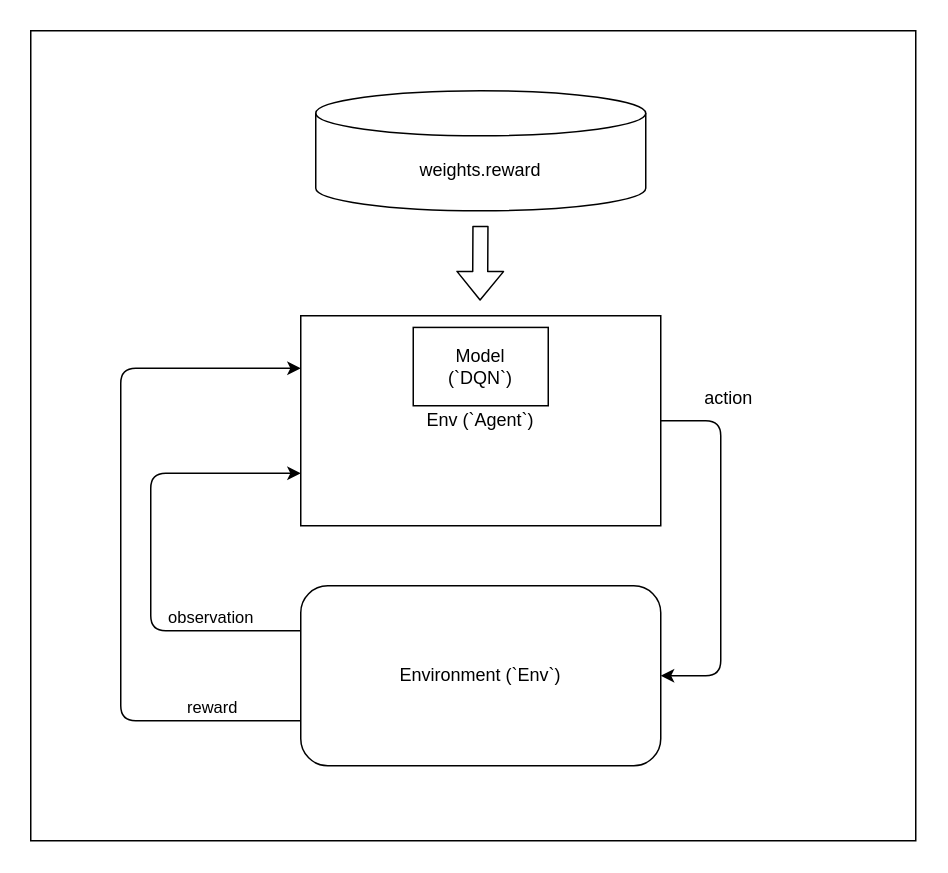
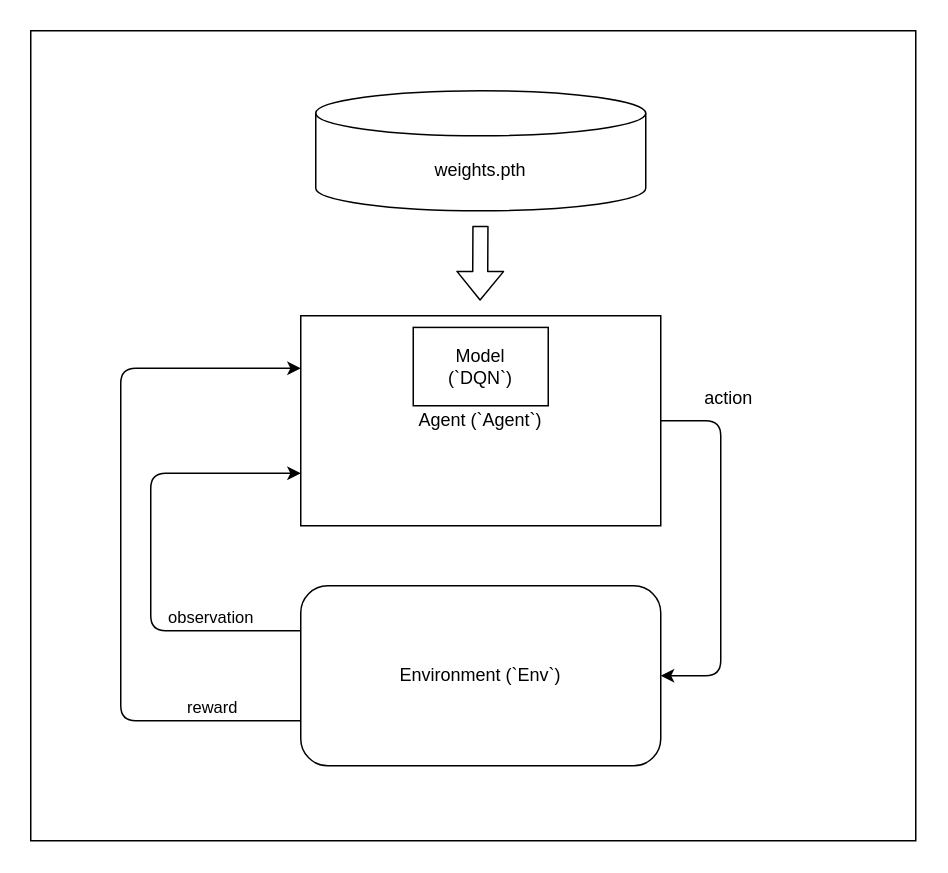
(481, 170) -> (481, 170)
(481, 421) -> (481, 421)
